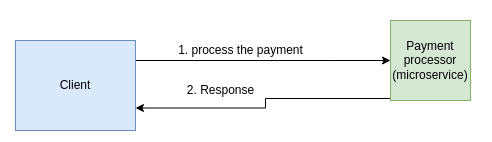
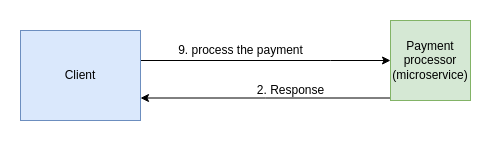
(241, 51) -> (241, 51)
(76, 86) -> (81, 76)
(221, 91) -> (291, 91)
